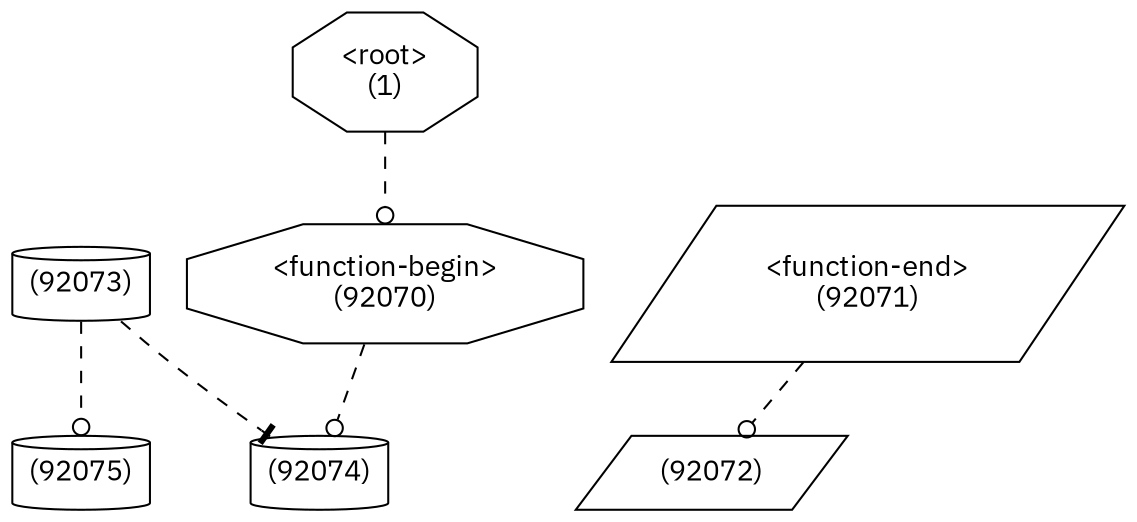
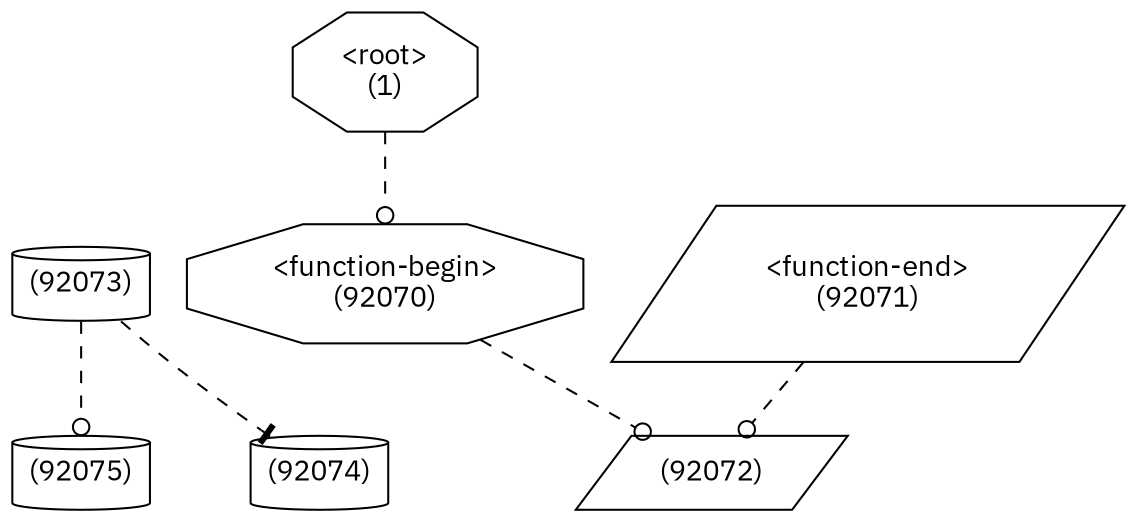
(351, 382) -> (558, 384)
